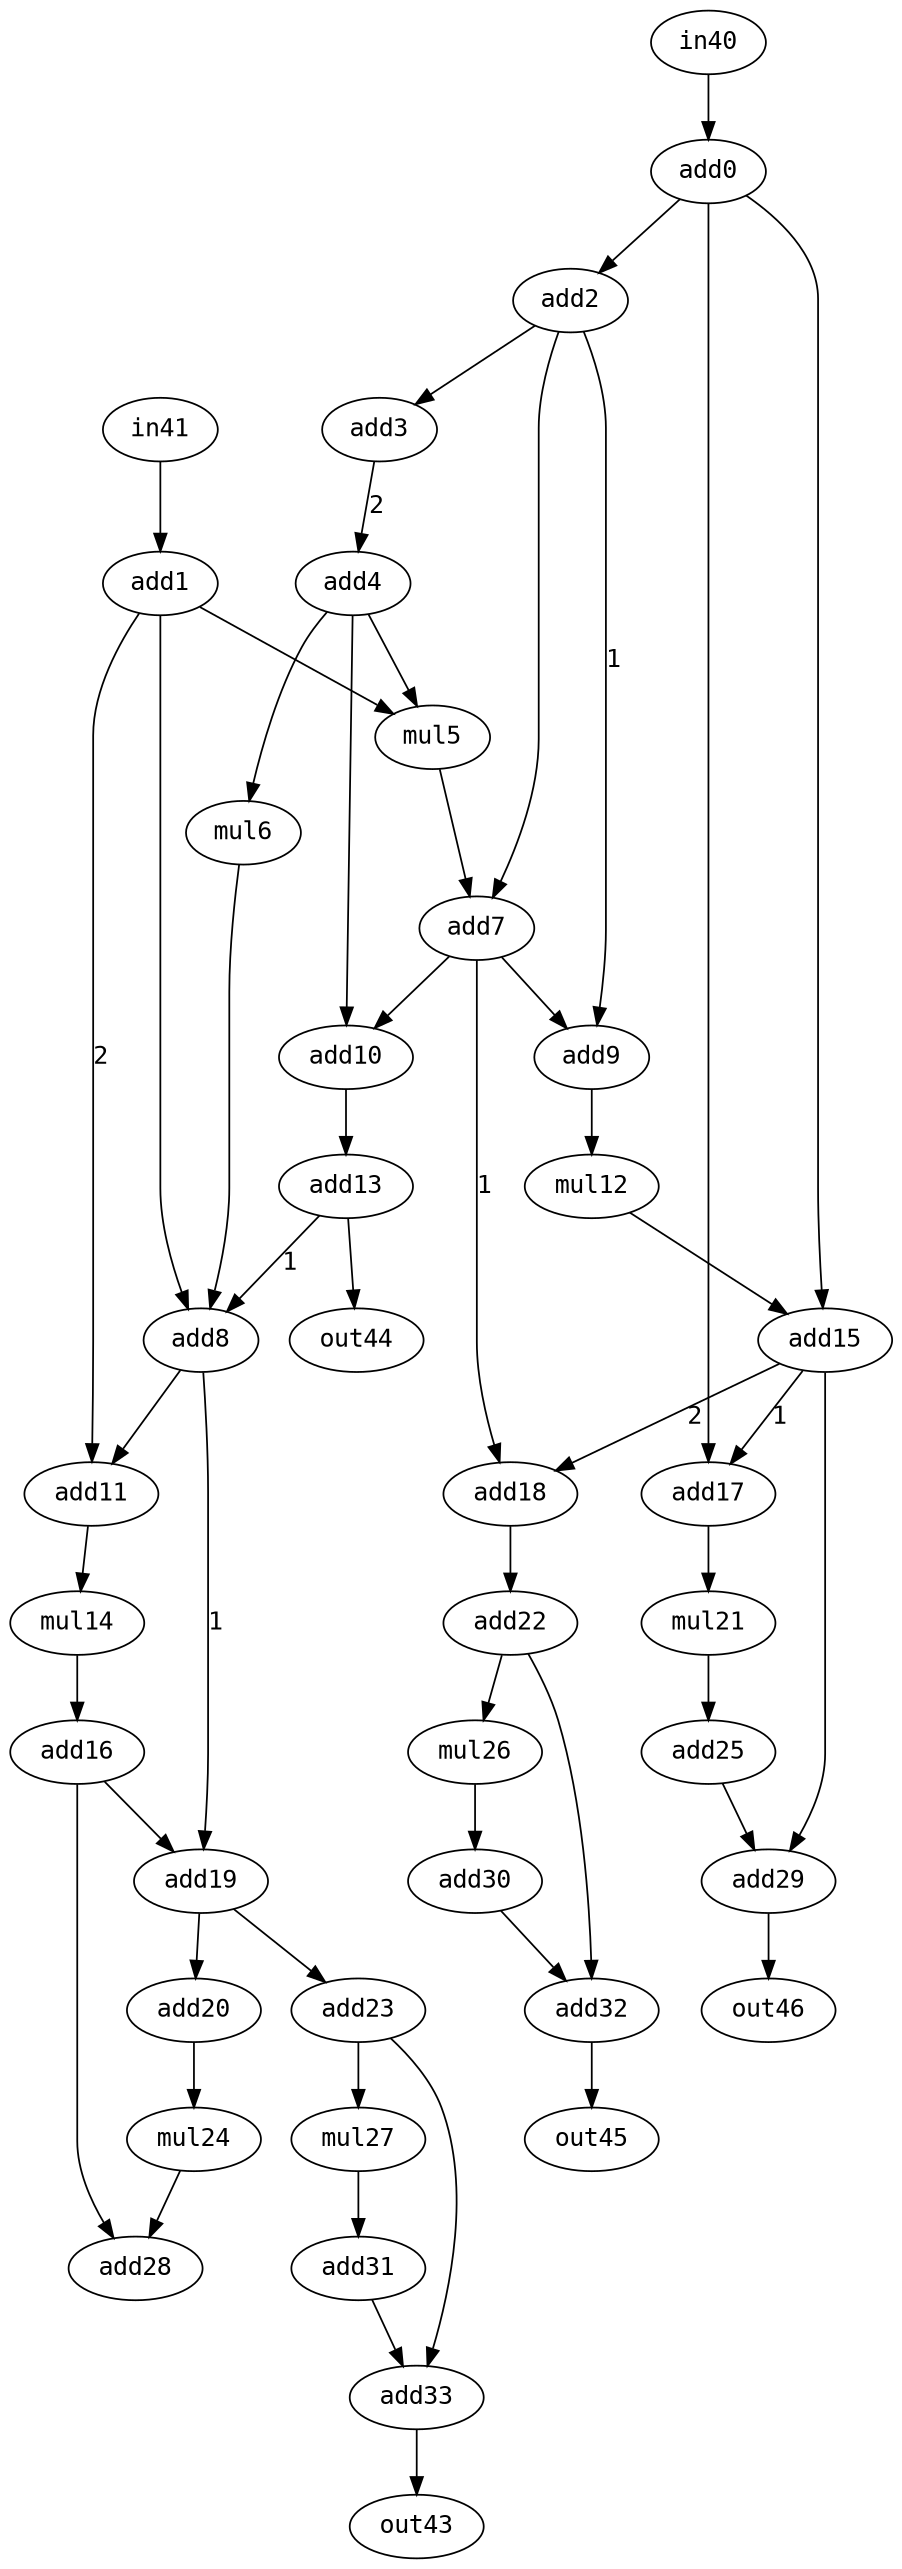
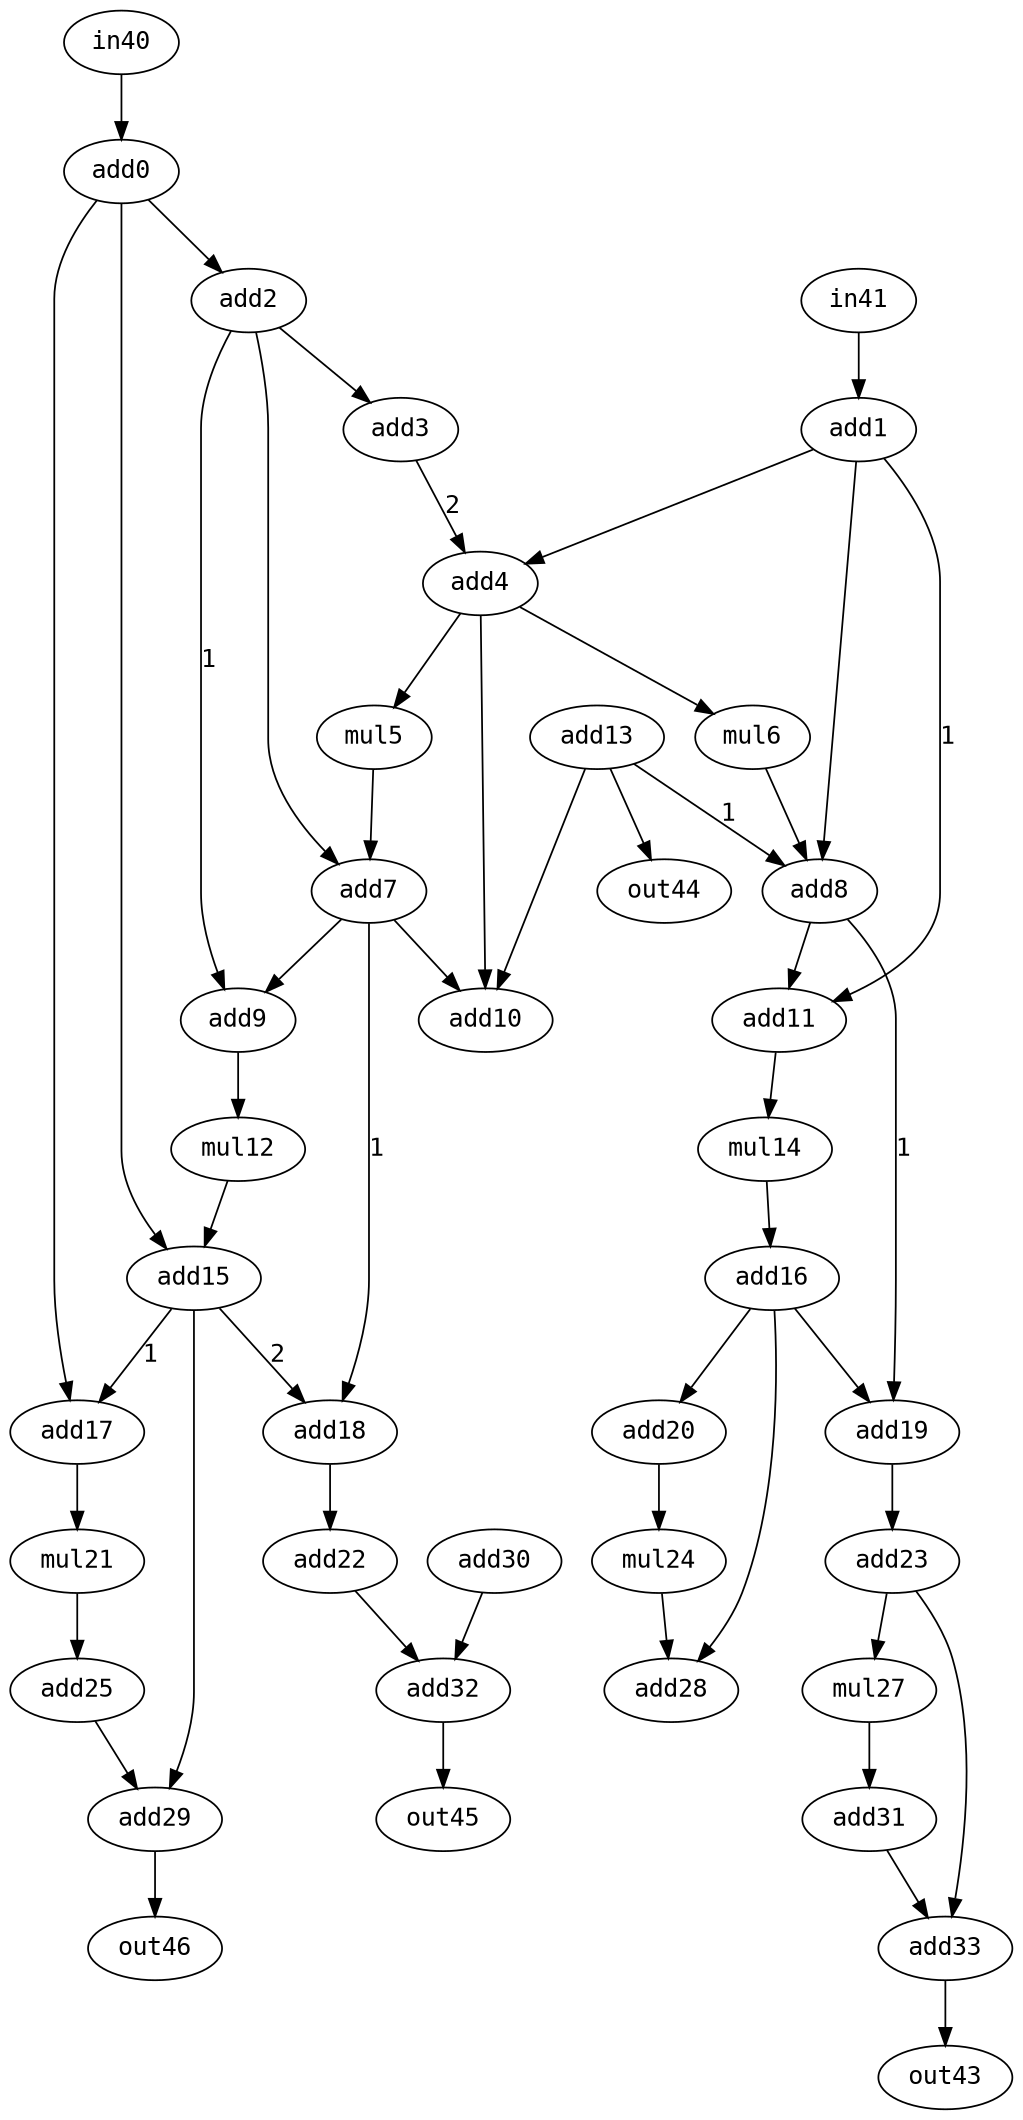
(284, 654) -> (678, 503)
(101, 1057) -> (948, 737)
(346, 1113) -> (545, 871)
(475, 1752) -> none
(198, 1937) -> (721, 1348)
